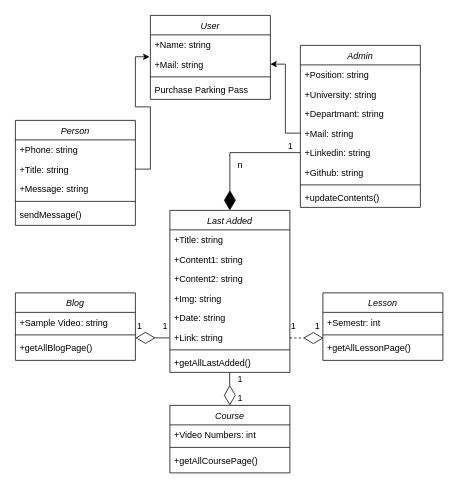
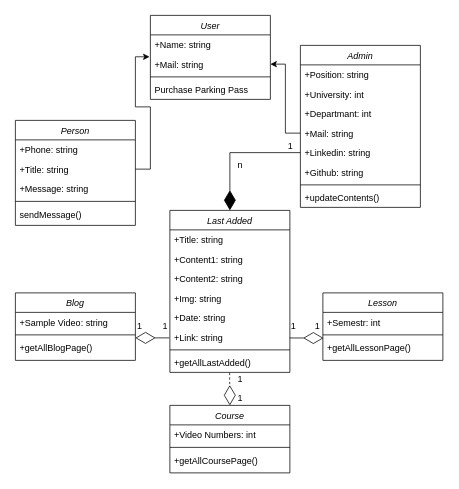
(347, 95) -> (339, 95)
(349, 114) -> (341, 114)
(297, 338) -> (297, 338)
(230, 379) -> (230, 379)
